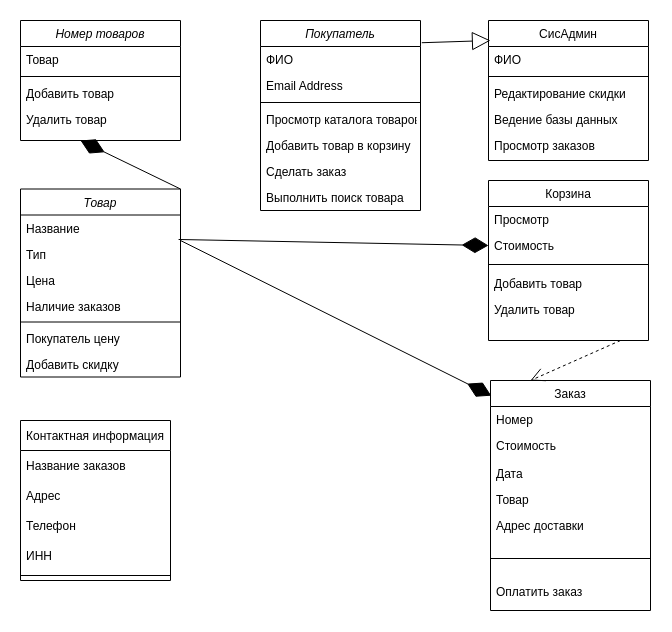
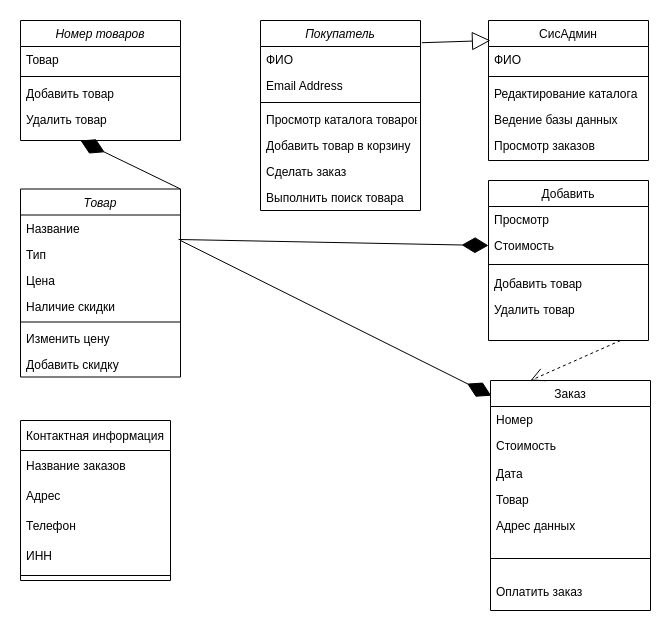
(563, 94) -> (570, 94)
(568, 194) -> (568, 194)
(75, 307) -> (71, 307)
(75, 339) -> (68, 339)
(541, 526) -> (535, 526)
